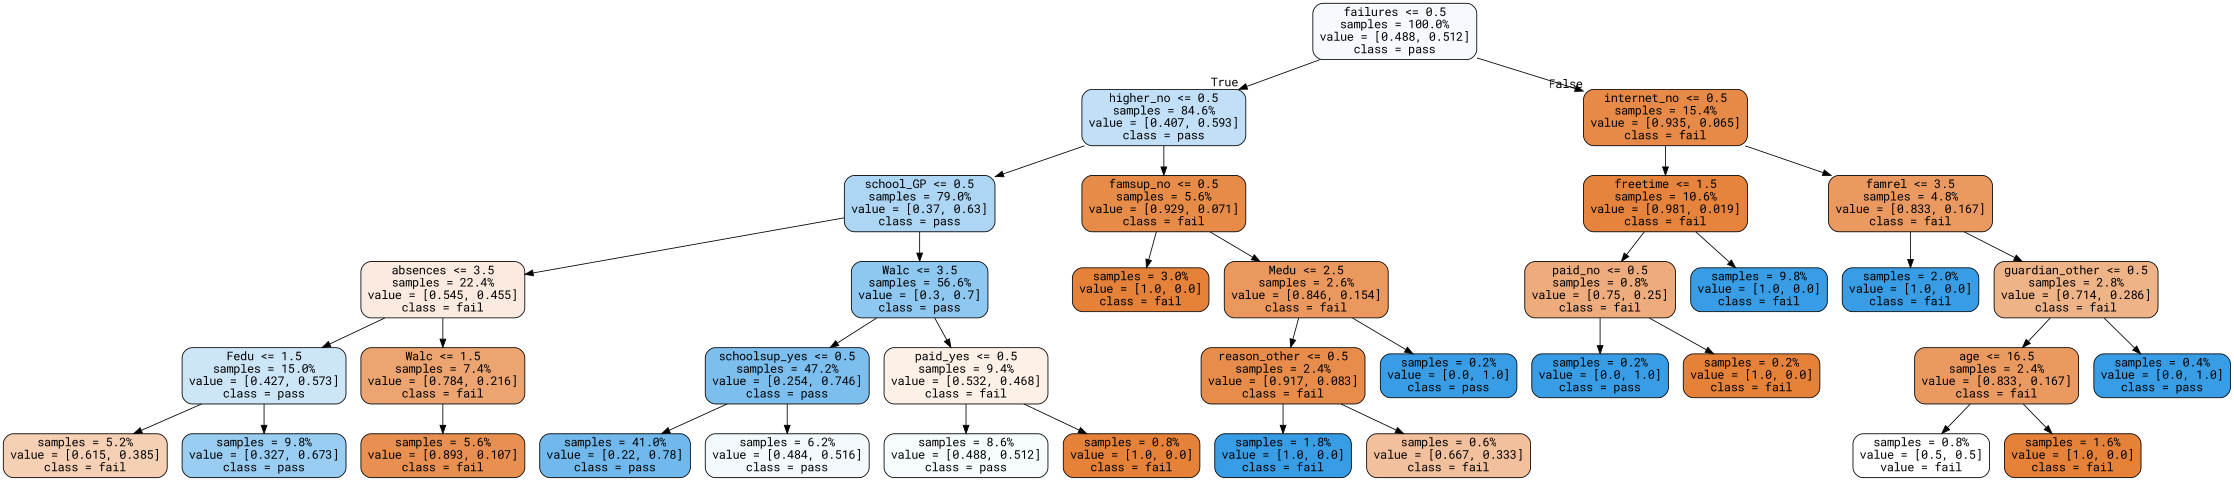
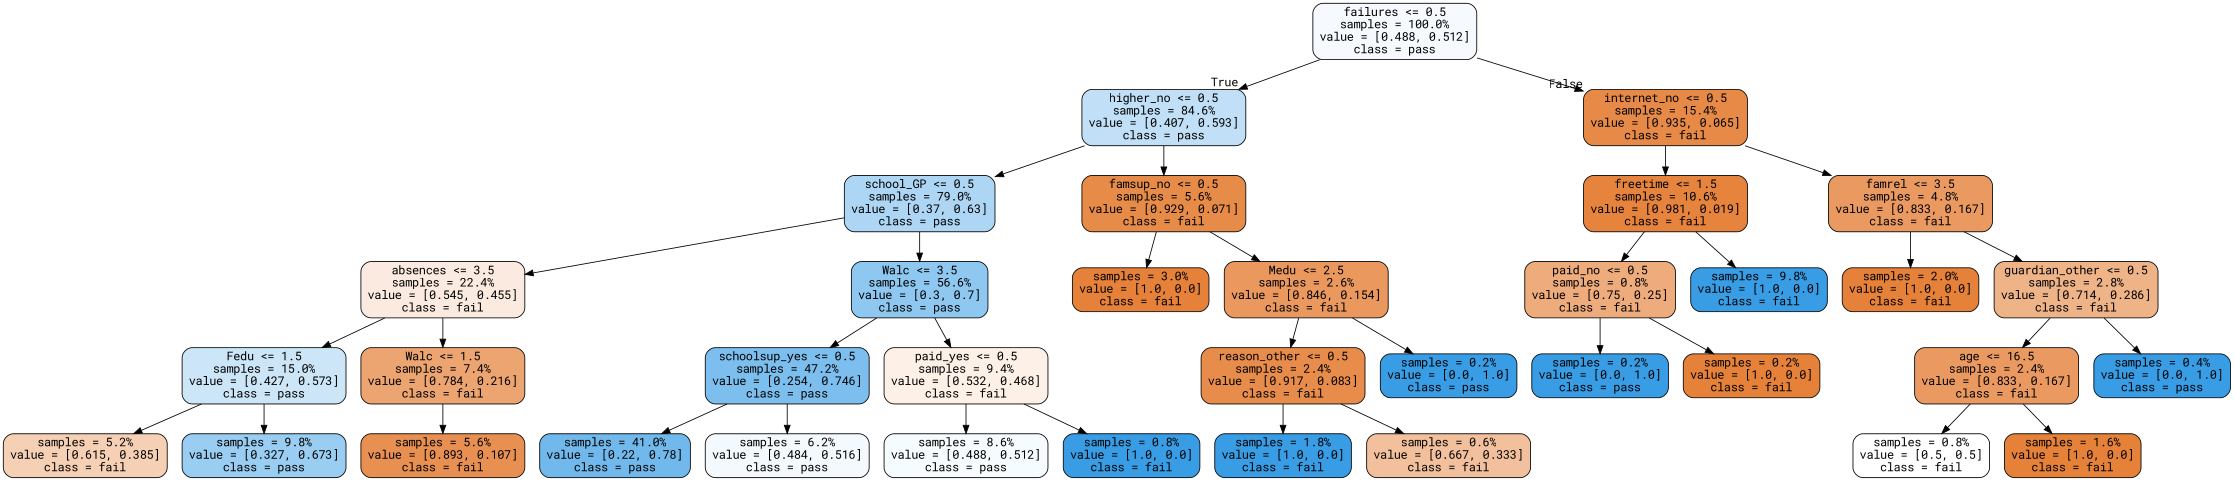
(1911, 290) -> (1911, 290)
(1132, 456) -> (1132, 456)
(1921, 456) -> (1921, 456)
